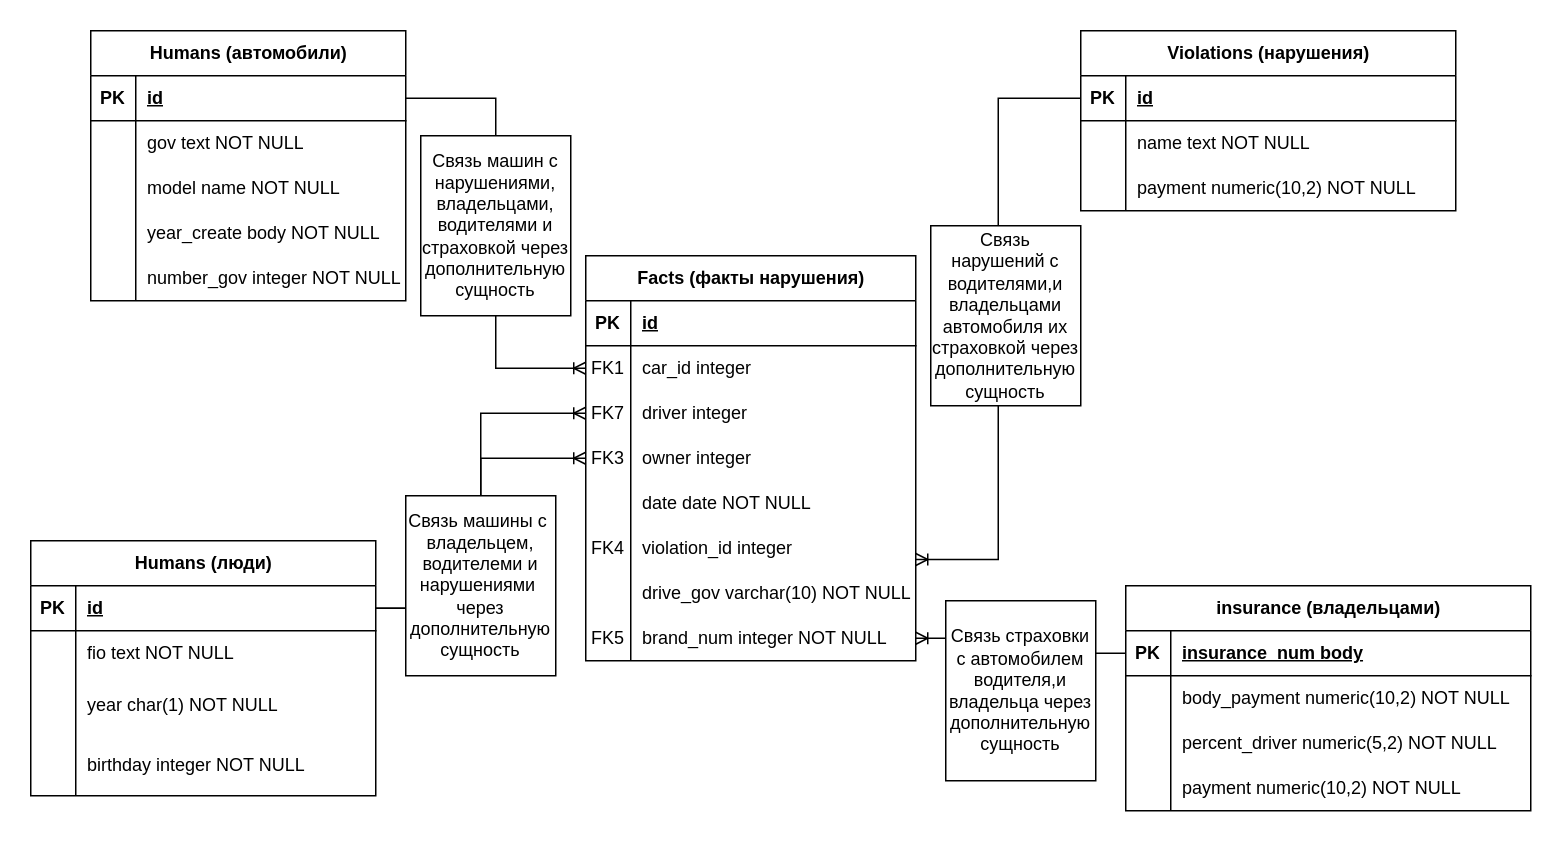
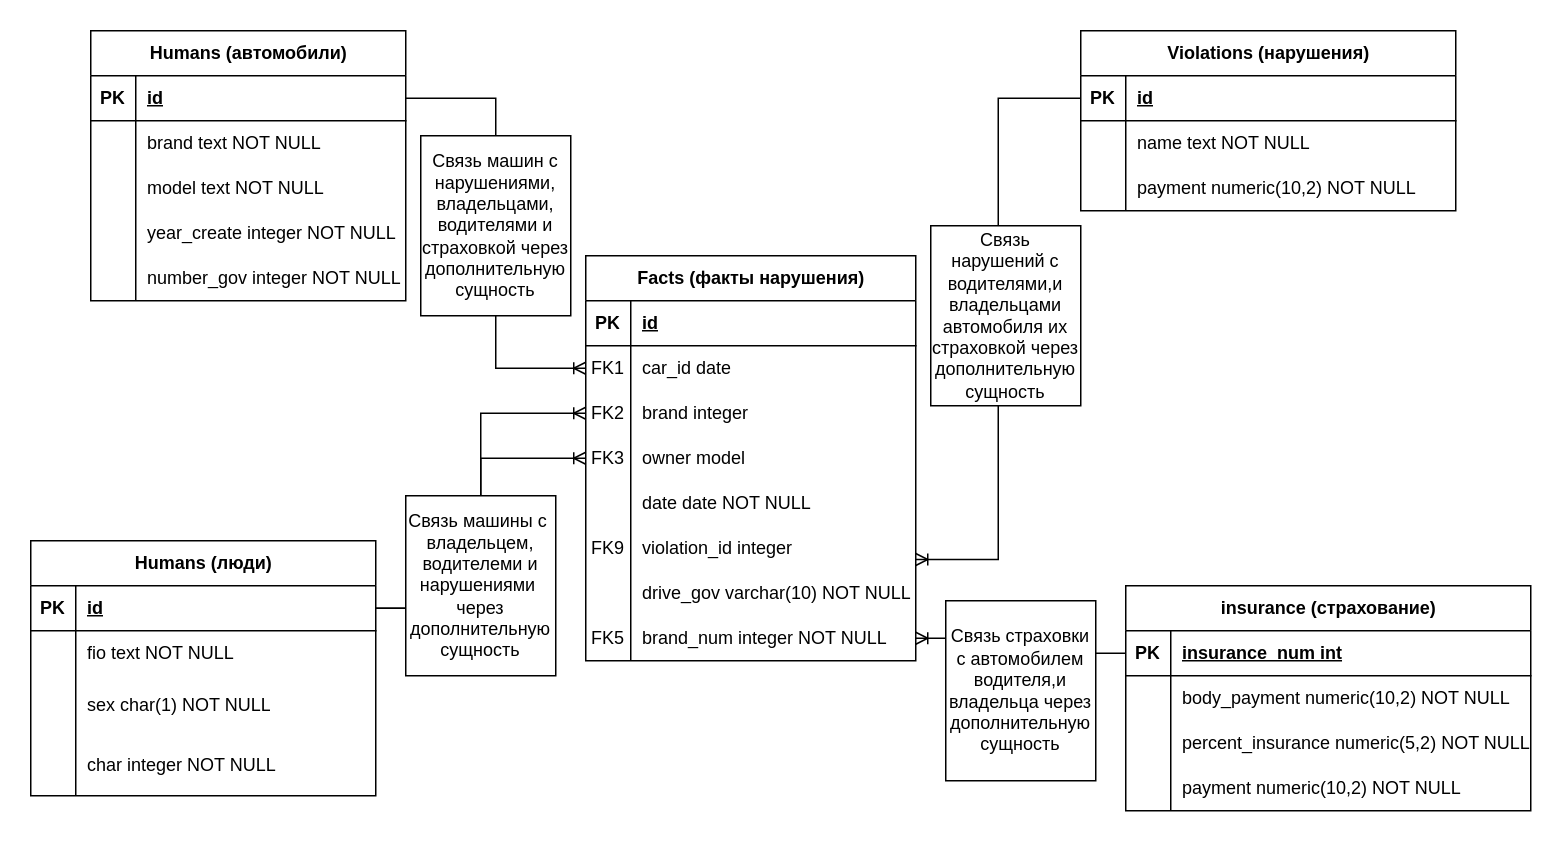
(226, 143) -> (236, 143)
(234, 188) -> (234, 188)
(267, 233) -> (277, 233)
(706, 368) -> (694, 368)
(608, 413) -> (608, 413)
(706, 413) -> (704, 413)
(704, 458) -> (694, 458)
(608, 548) -> (608, 548)
(1329, 608) -> (1329, 608)
(1269, 653) -> (1261, 653)
(187, 706) -> (182, 706)
(1350, 743) -> (1357, 743)
(202, 766) -> (184, 766)
